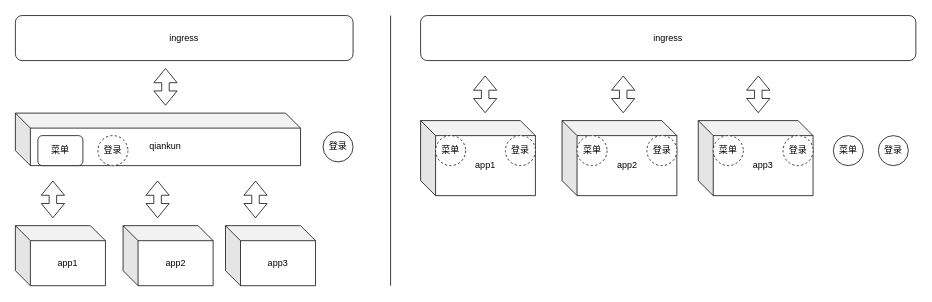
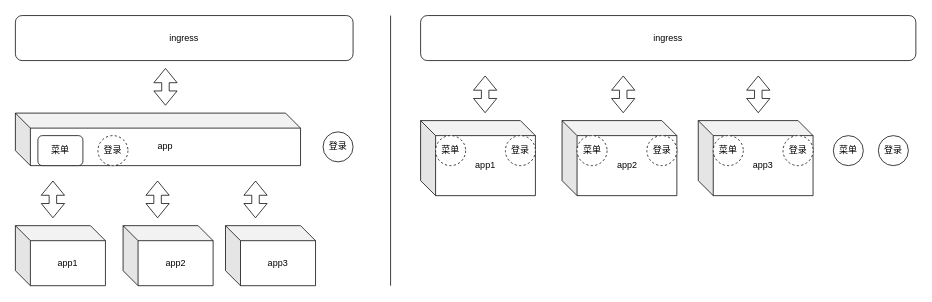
(165, 147) -> (165, 147)
